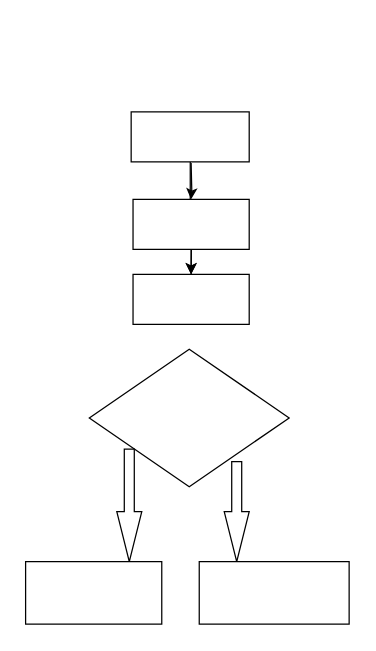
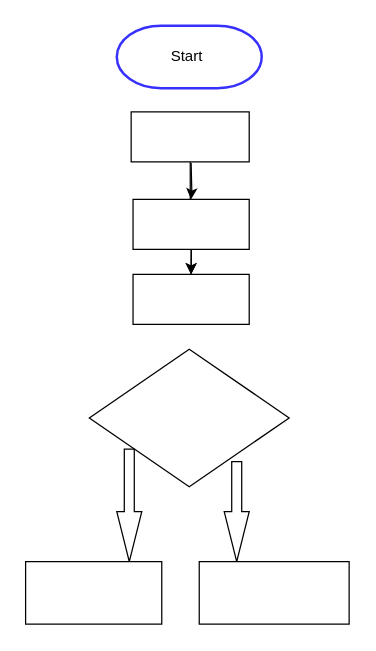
none -> (189, 57)
